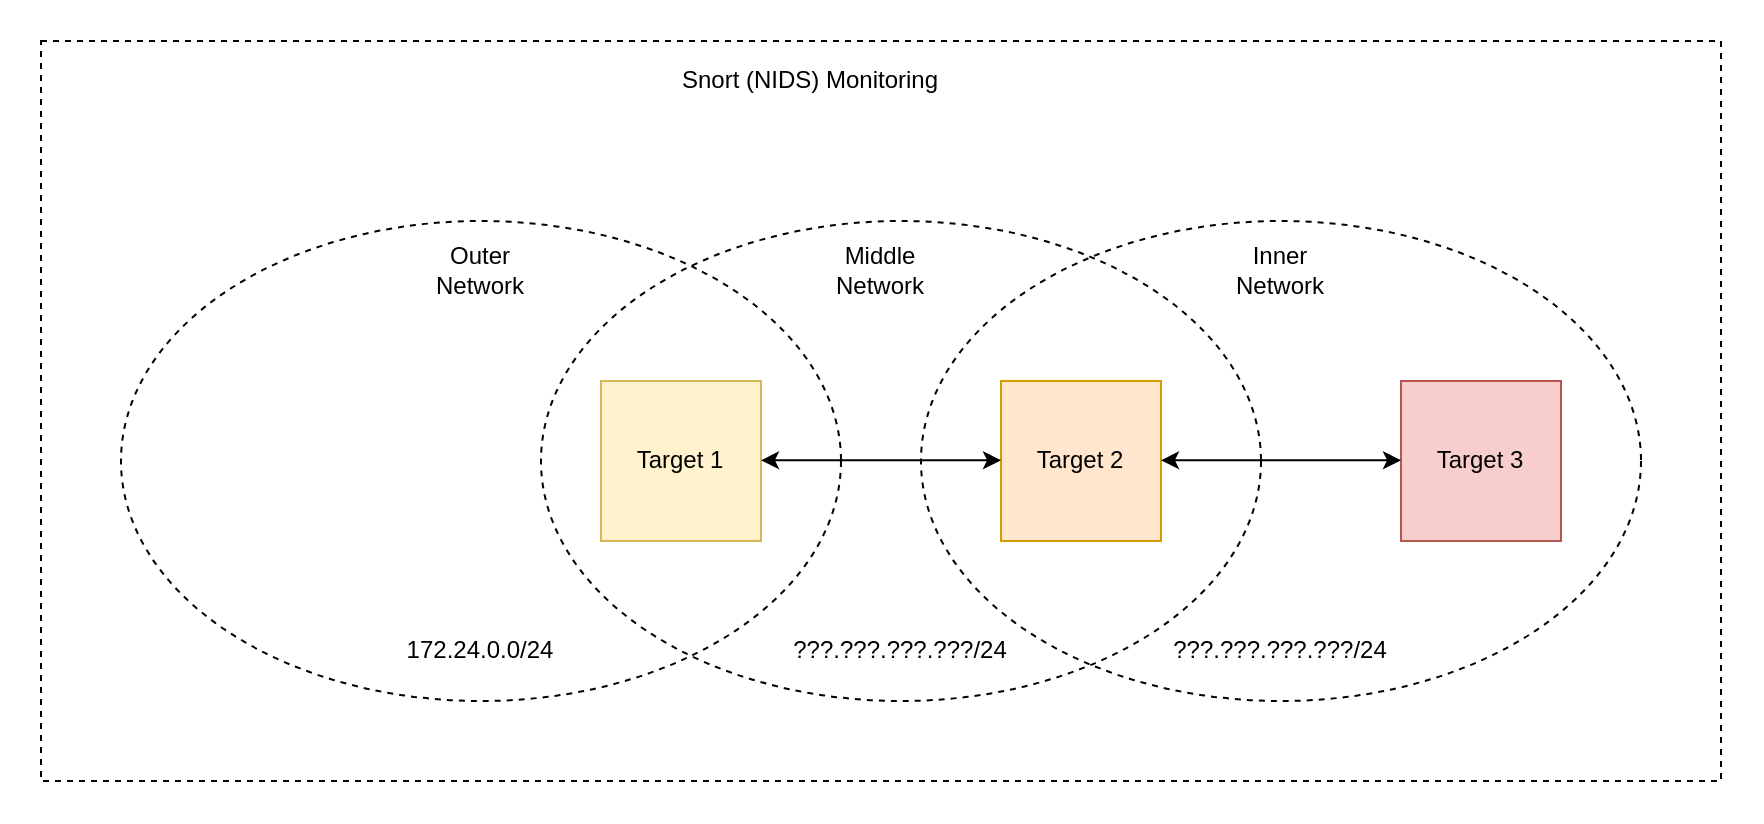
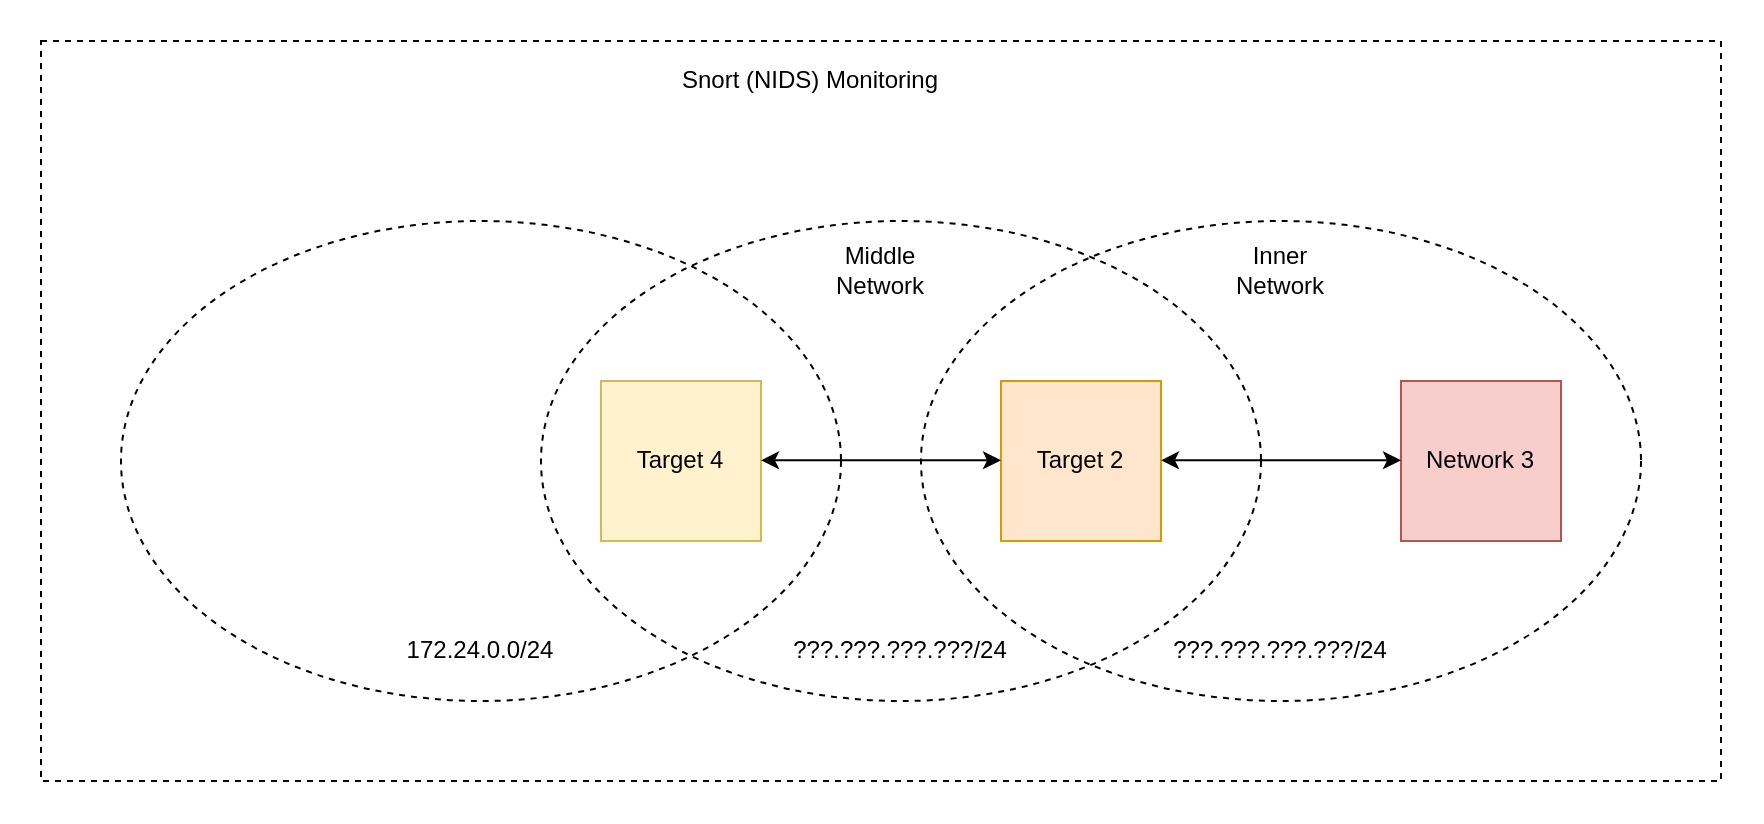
(481, 271) -> none
(681, 461) -> (681, 461)
(1481, 461) -> (1481, 461)
